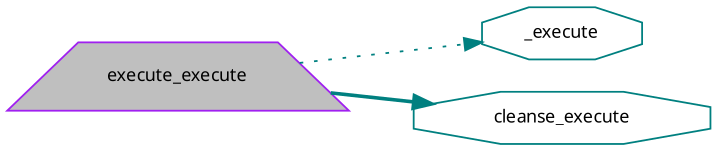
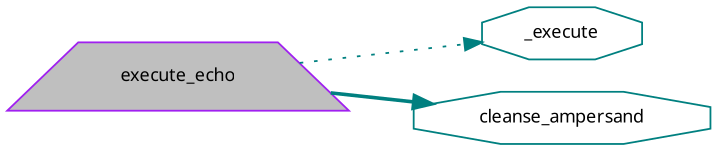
(178, 77) -> (178, 77)
(562, 118) -> (562, 118)
